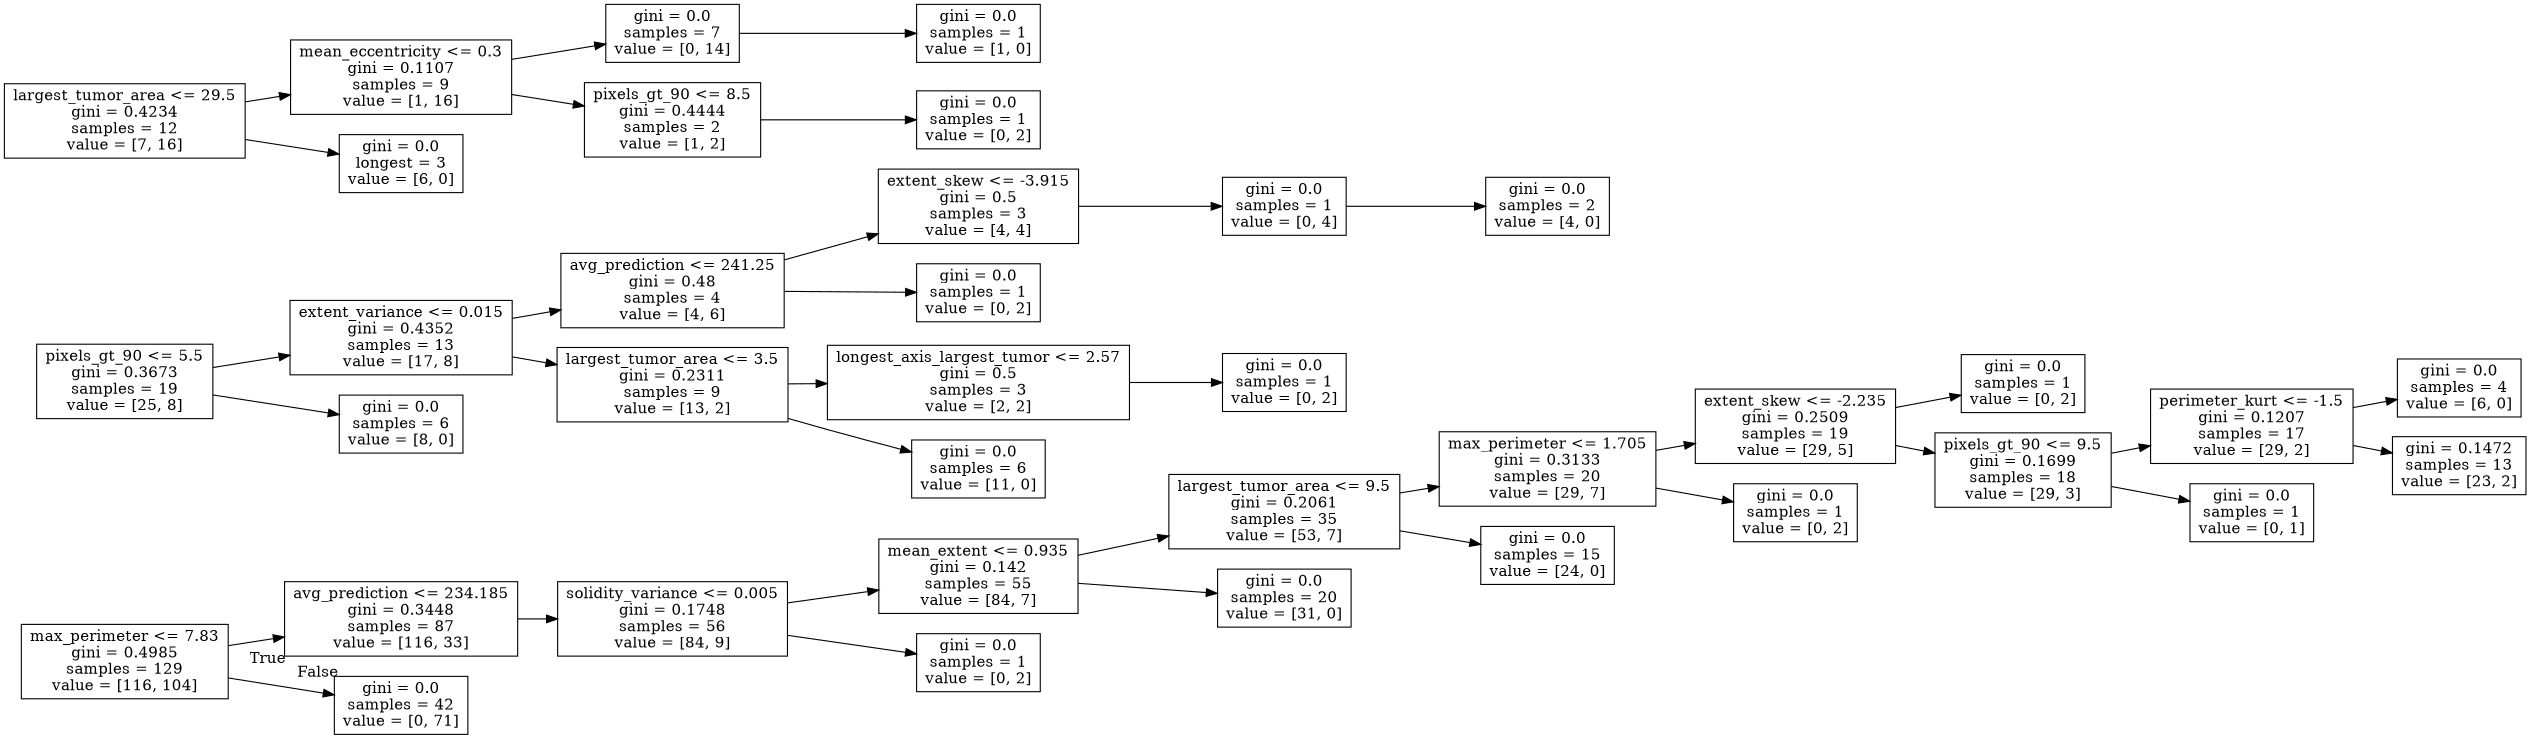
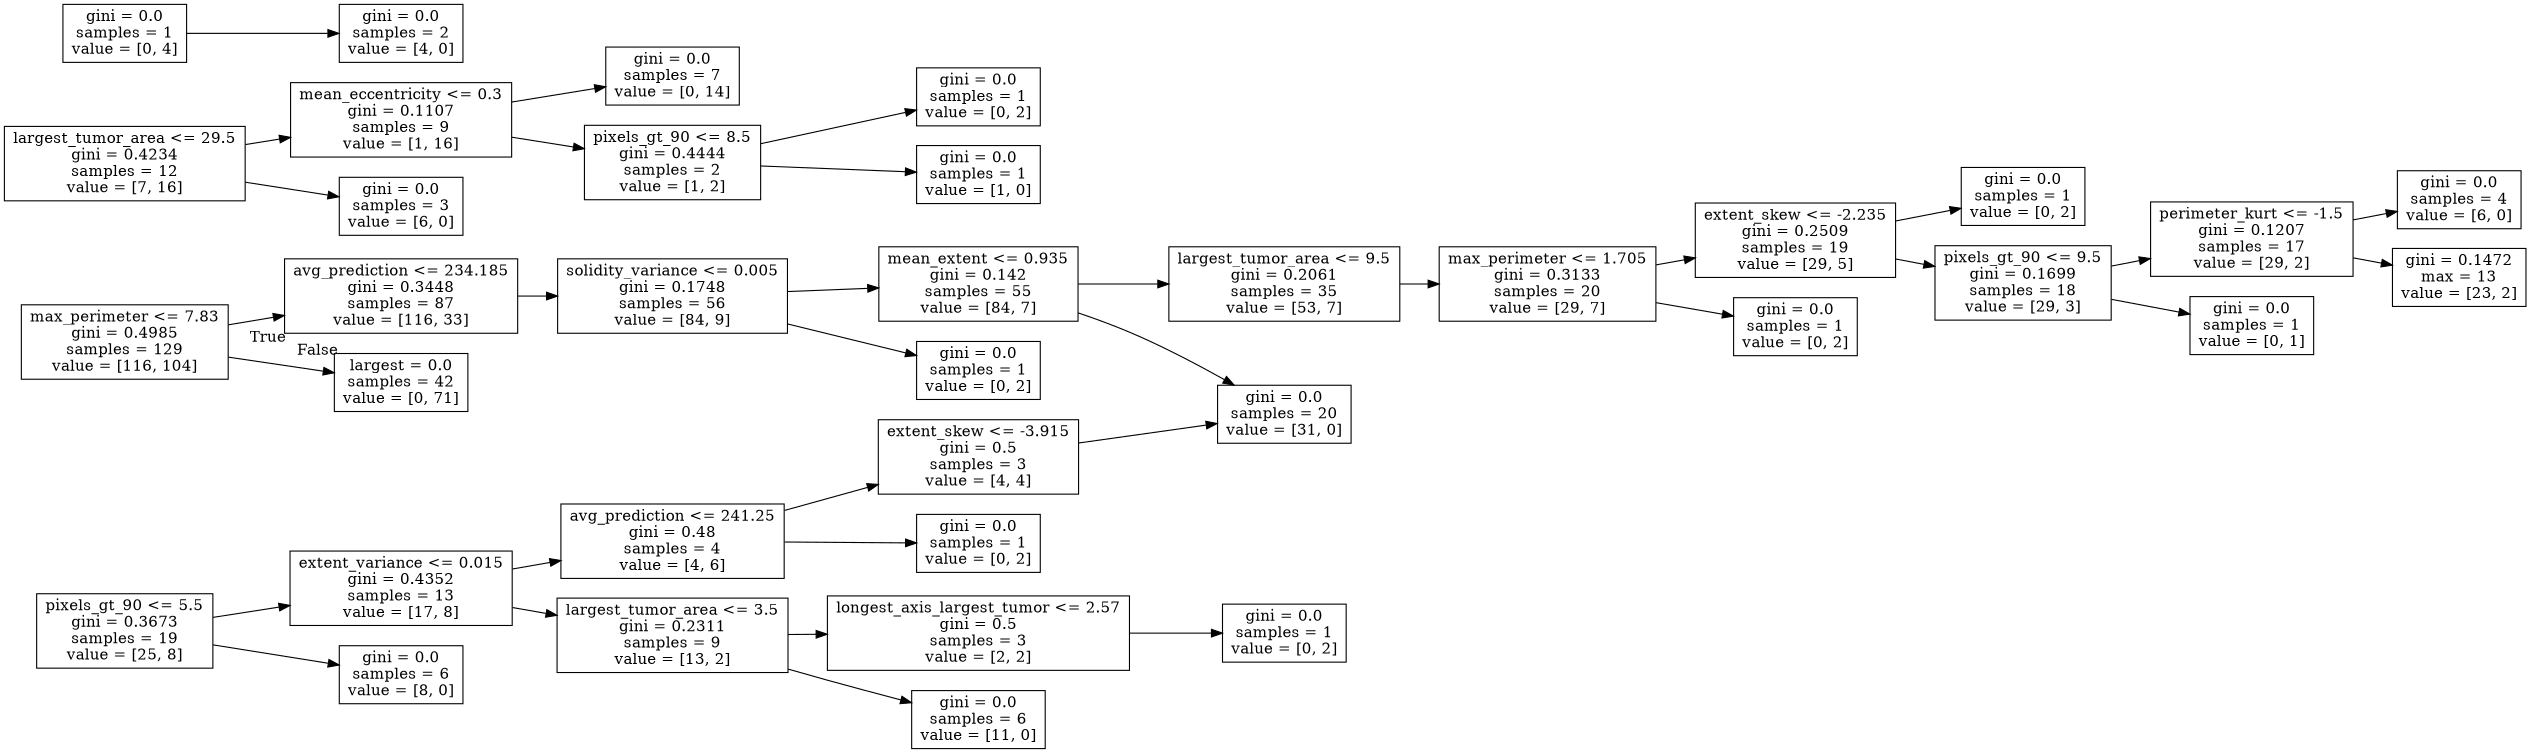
(822, 33) -> (833, 169)
(401, 164) -> (401, 206)
(1145, 206) -> (1142, 434)
(2459, 466) -> (2459, 277)
(1548, 555) -> none
(401, 705) -> (401, 383)
